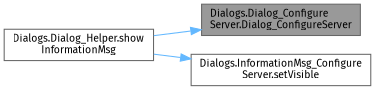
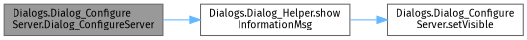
(172, 33) -> (176, 20)
(281, 70) -> (455, 20)
